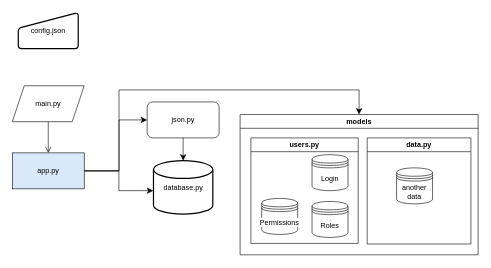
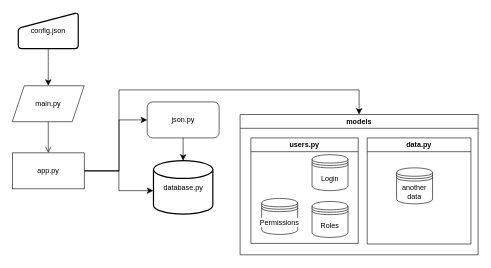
none -> (48, 79)
(48, 171) -> (48, 171)
